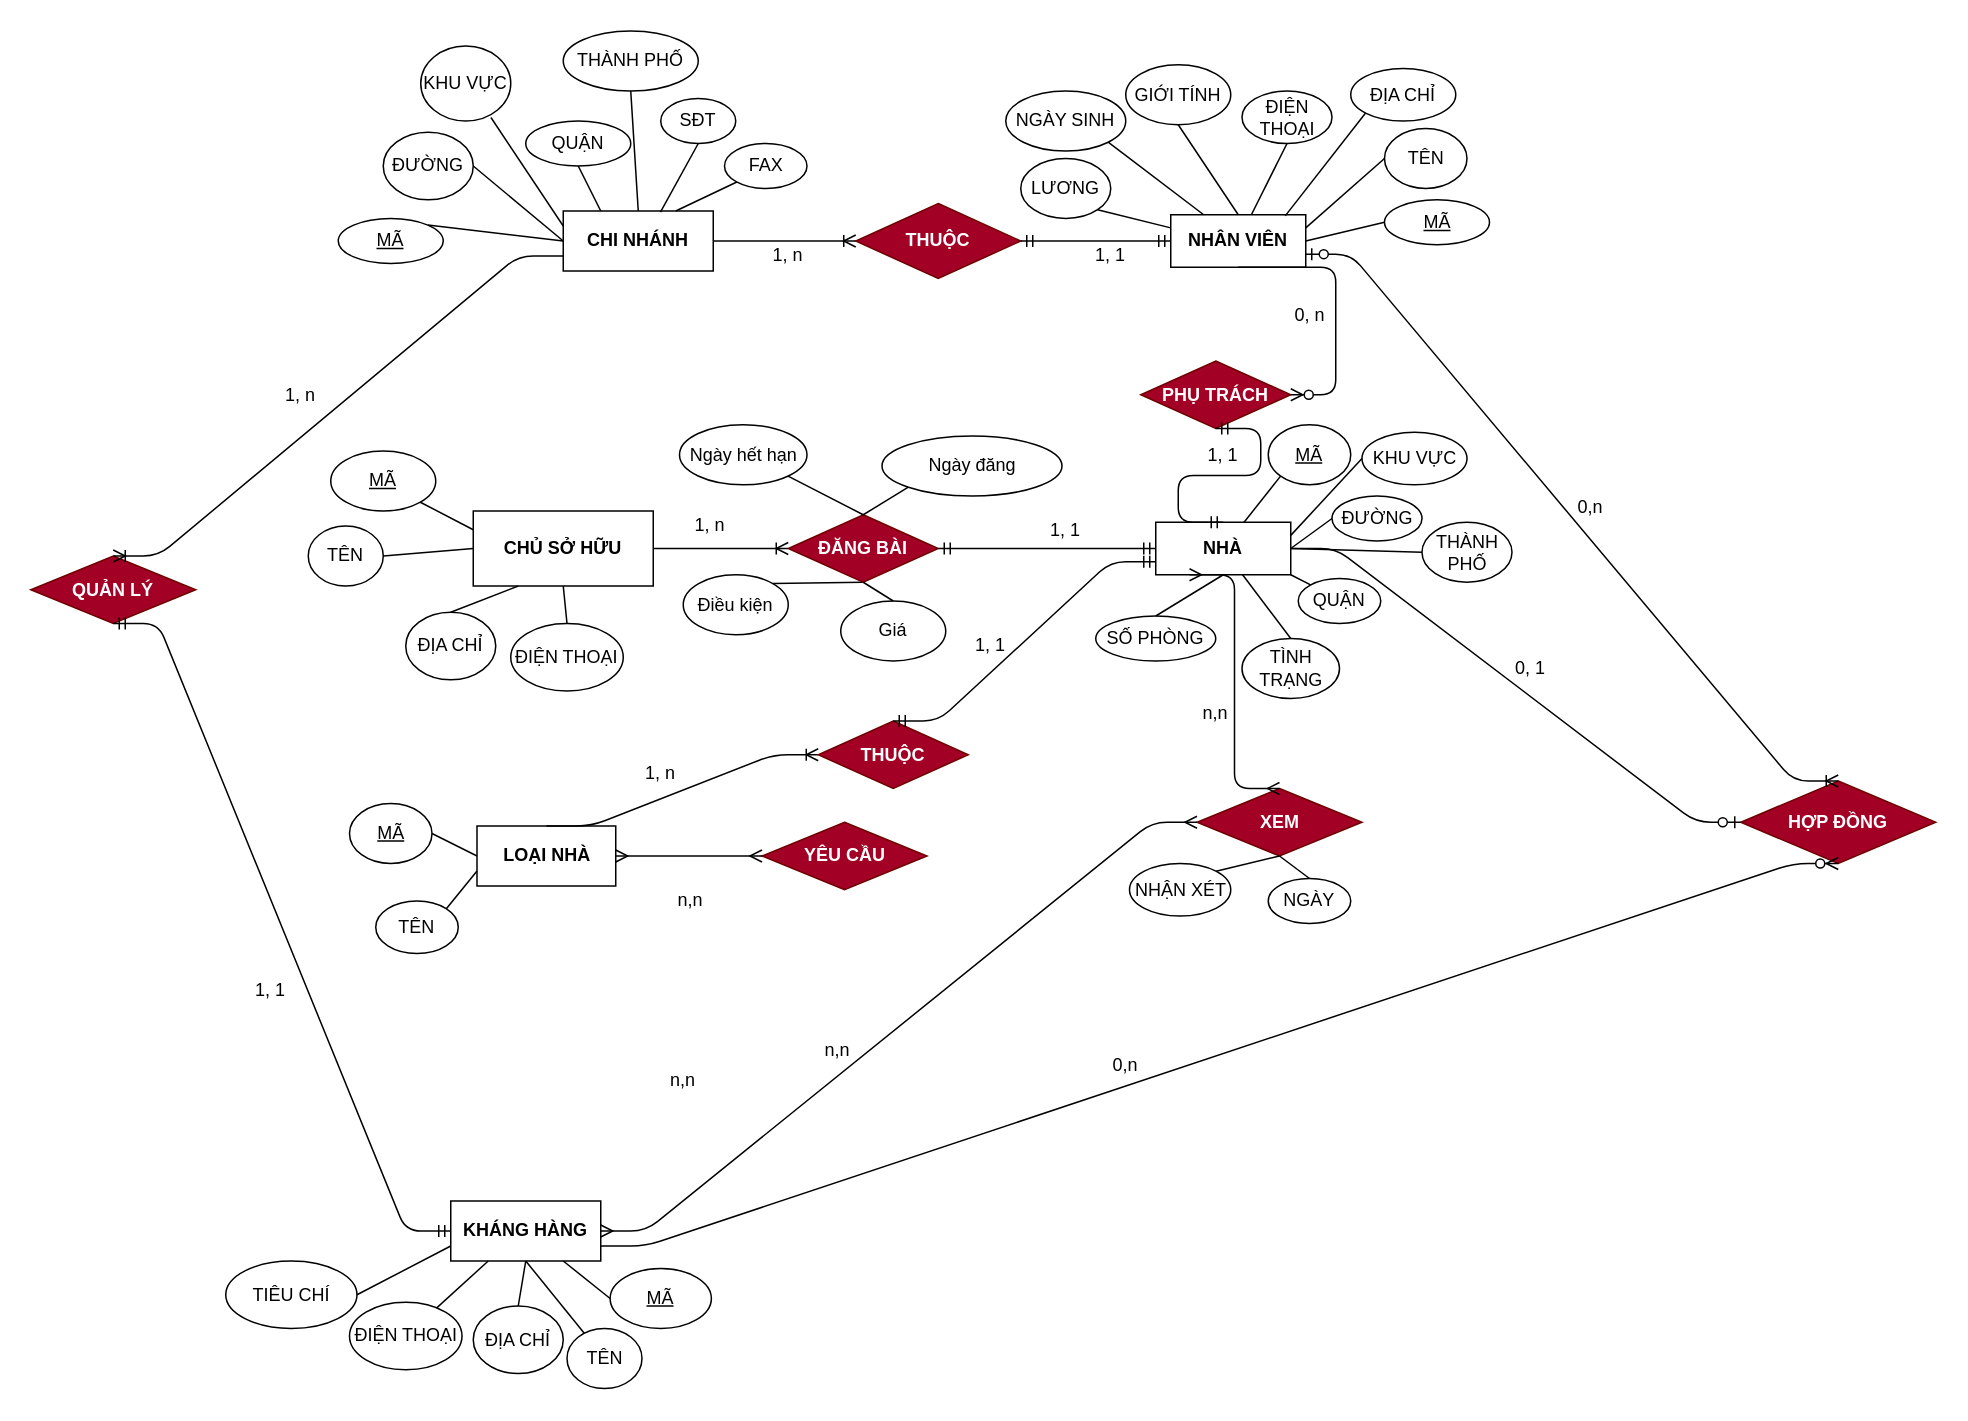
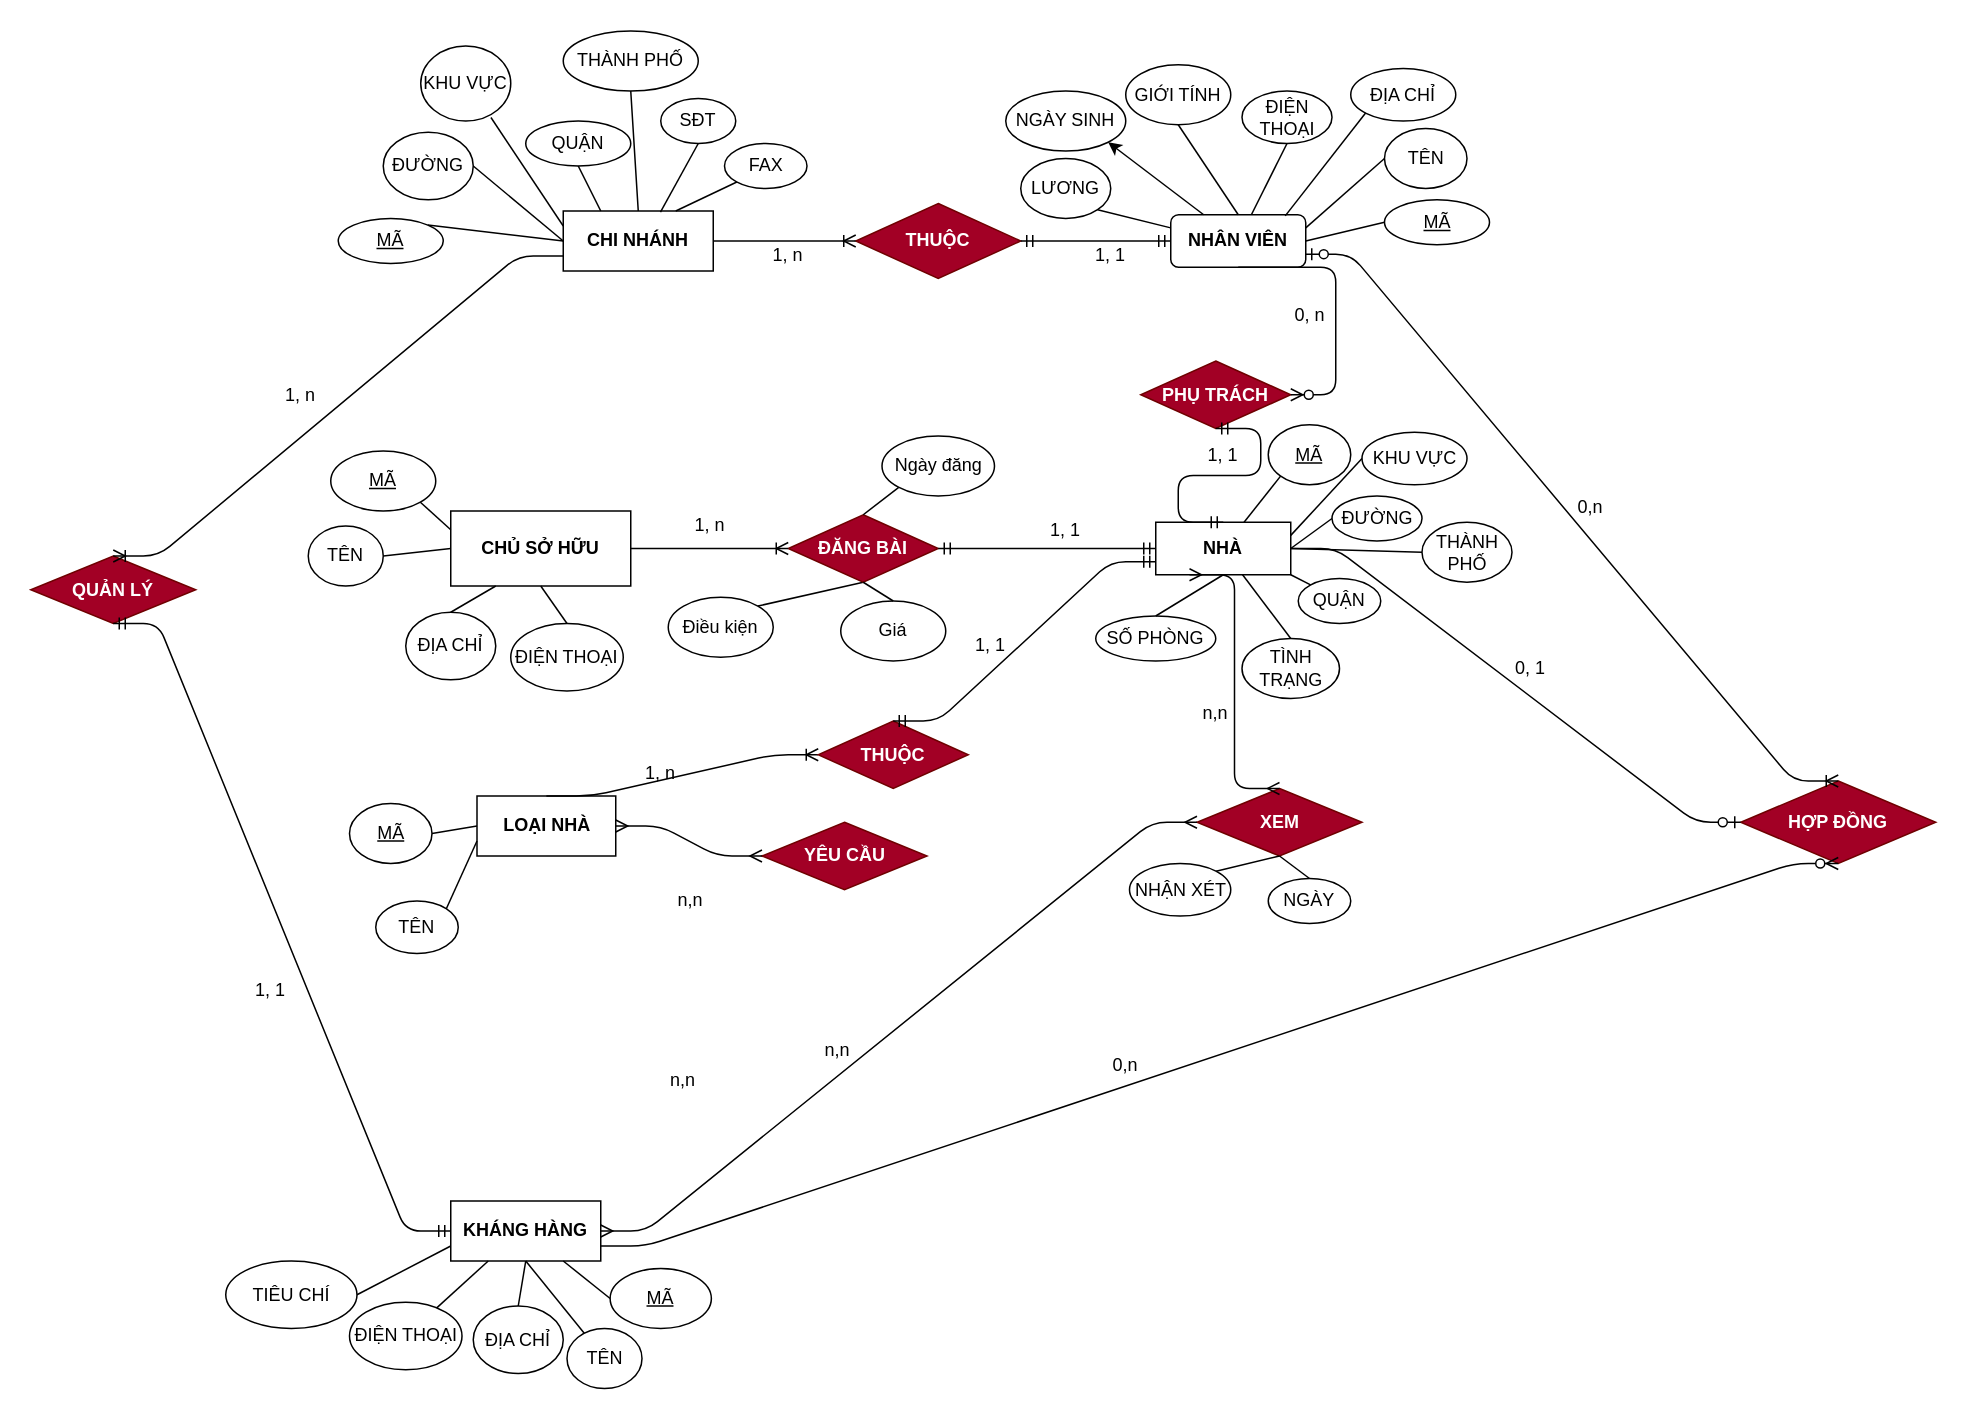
(1113, 146) -> (1117, 148)
(1238, 241) -> (1238, 241)
(743, 455) -> none
(972, 466) -> (938, 466)
(826, 495) -> none
(563, 548) -> (541, 548)
(736, 605) -> (721, 627)
(546, 856) -> (546, 826)
